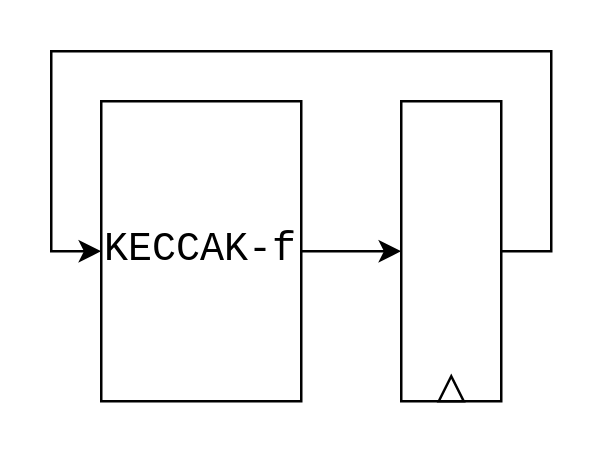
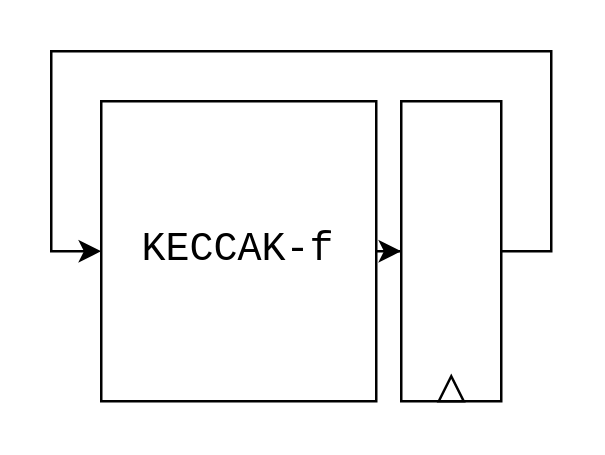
(201, 251) -> (239, 251)
